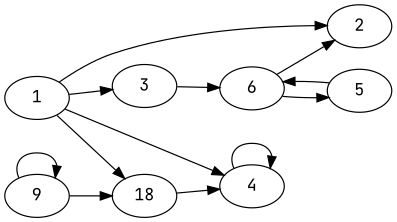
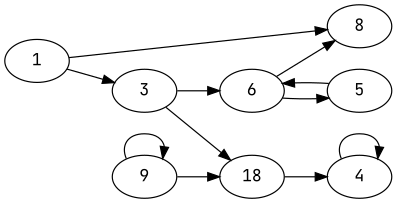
(360, 26) -> (360, 26)
(139, 140) -> none
(86, 143) -> (194, 130)
